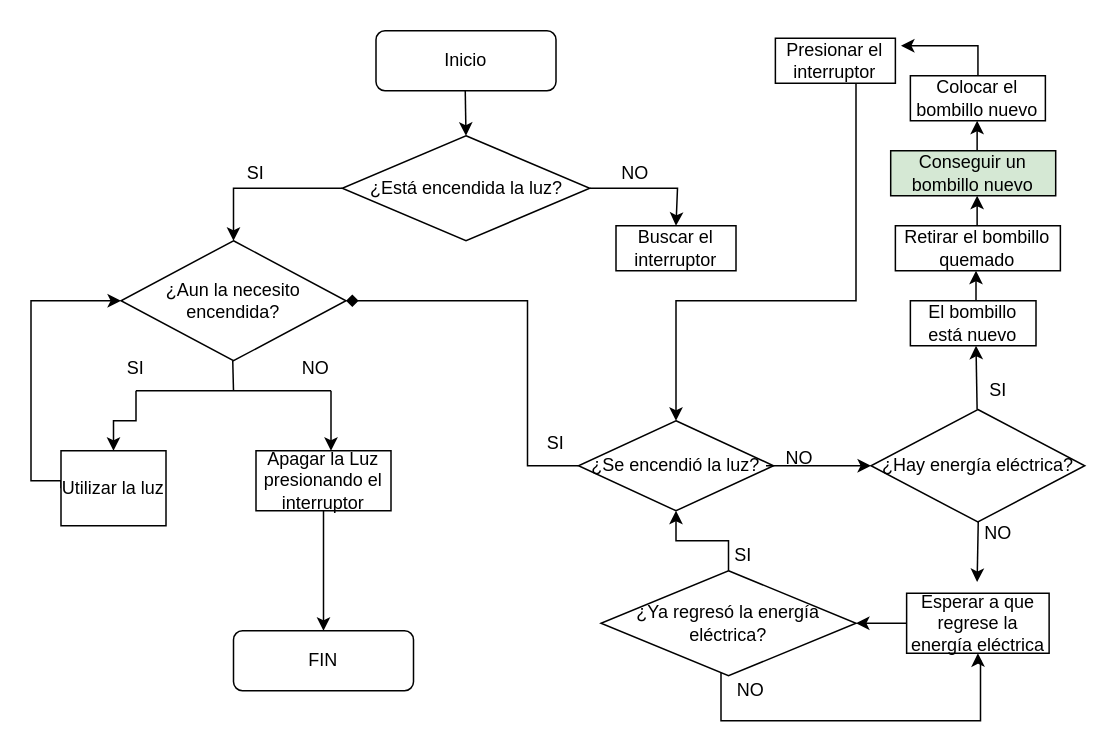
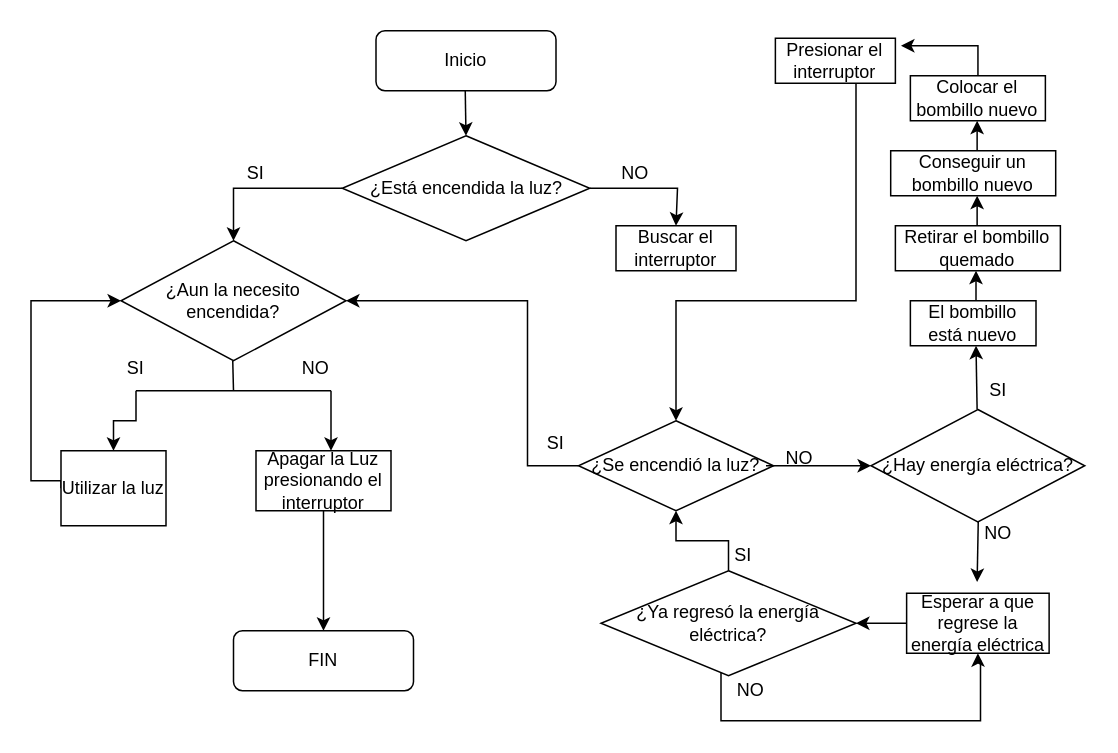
(973, 173) -> (973, 173)
(358, 301) -> (357, 301)
